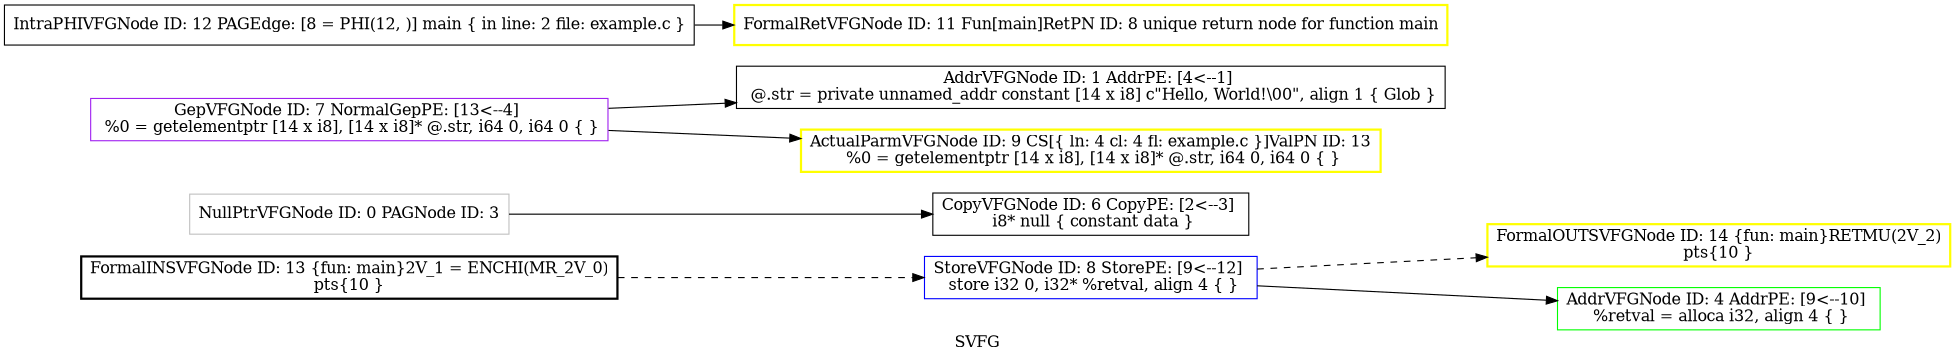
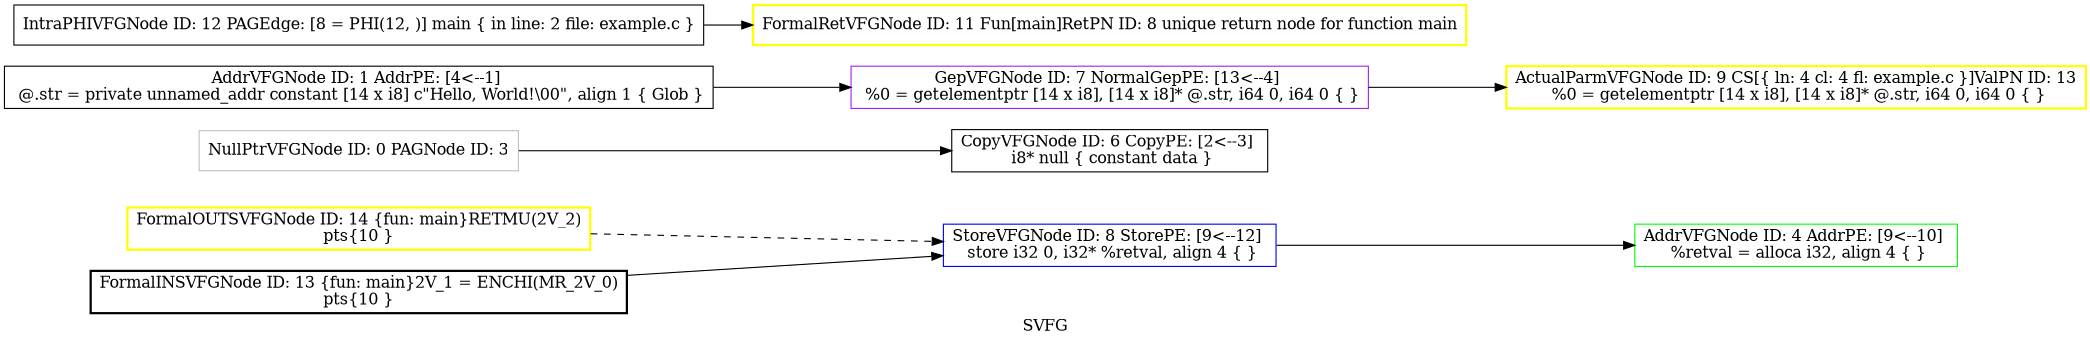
(667, 106) -> (776, 87)
(1367, 263) -> (761, 238)
(765, 278) -> (779, 266)
